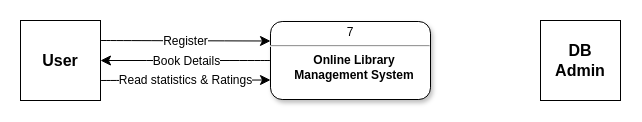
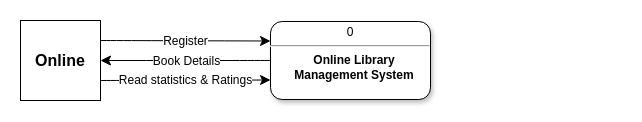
(326, 43) -> (326, 43)
(61, 61) -> (61, 61)
(581, 61) -> none
